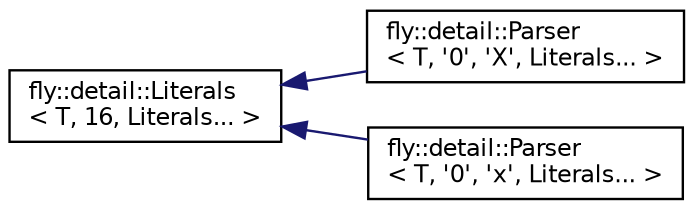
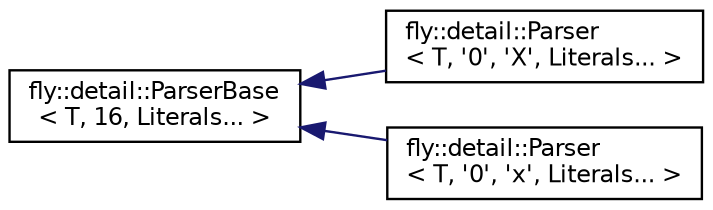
(145, 106) -> (155, 106)
